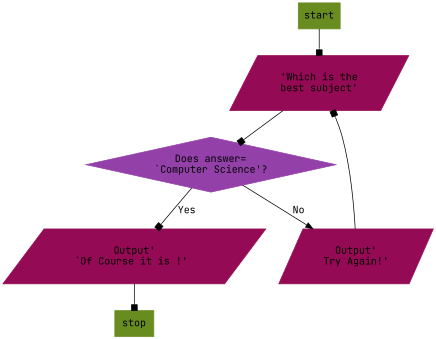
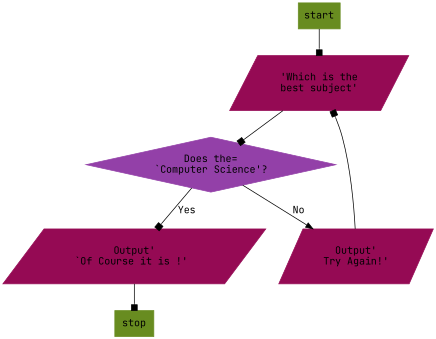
(211, 165) -> (211, 165)
